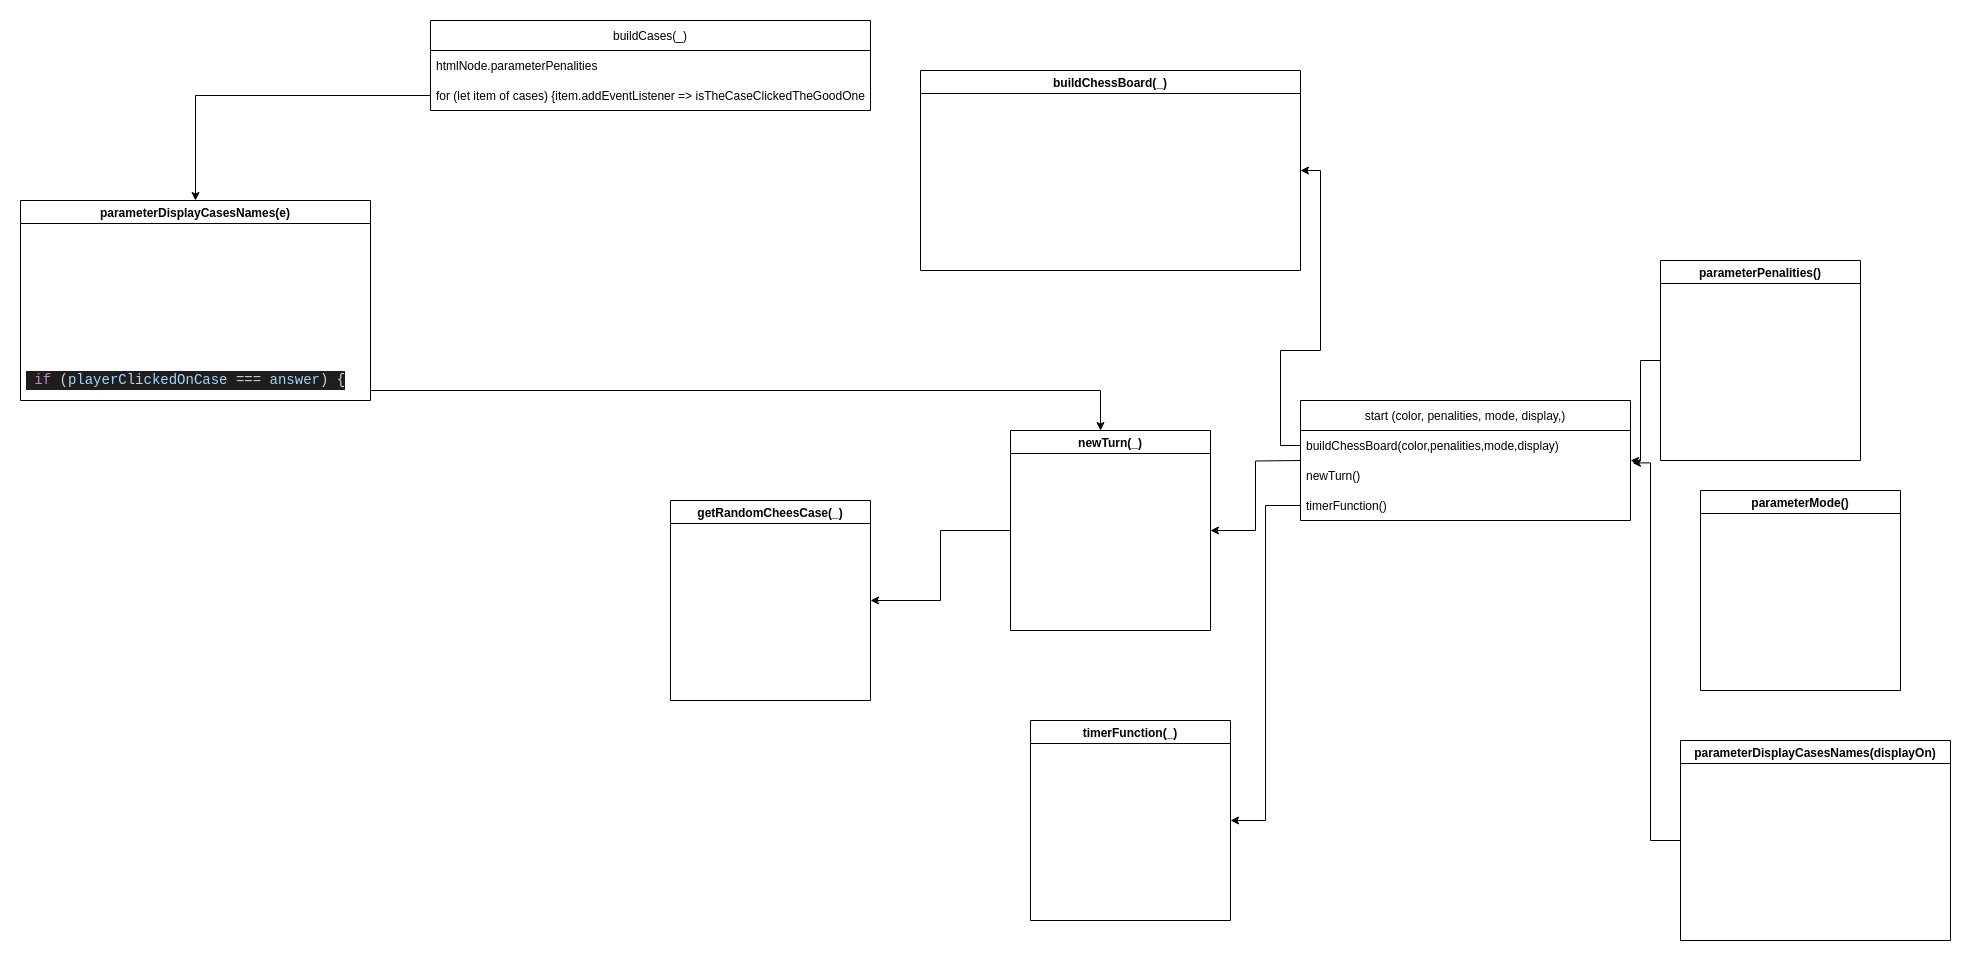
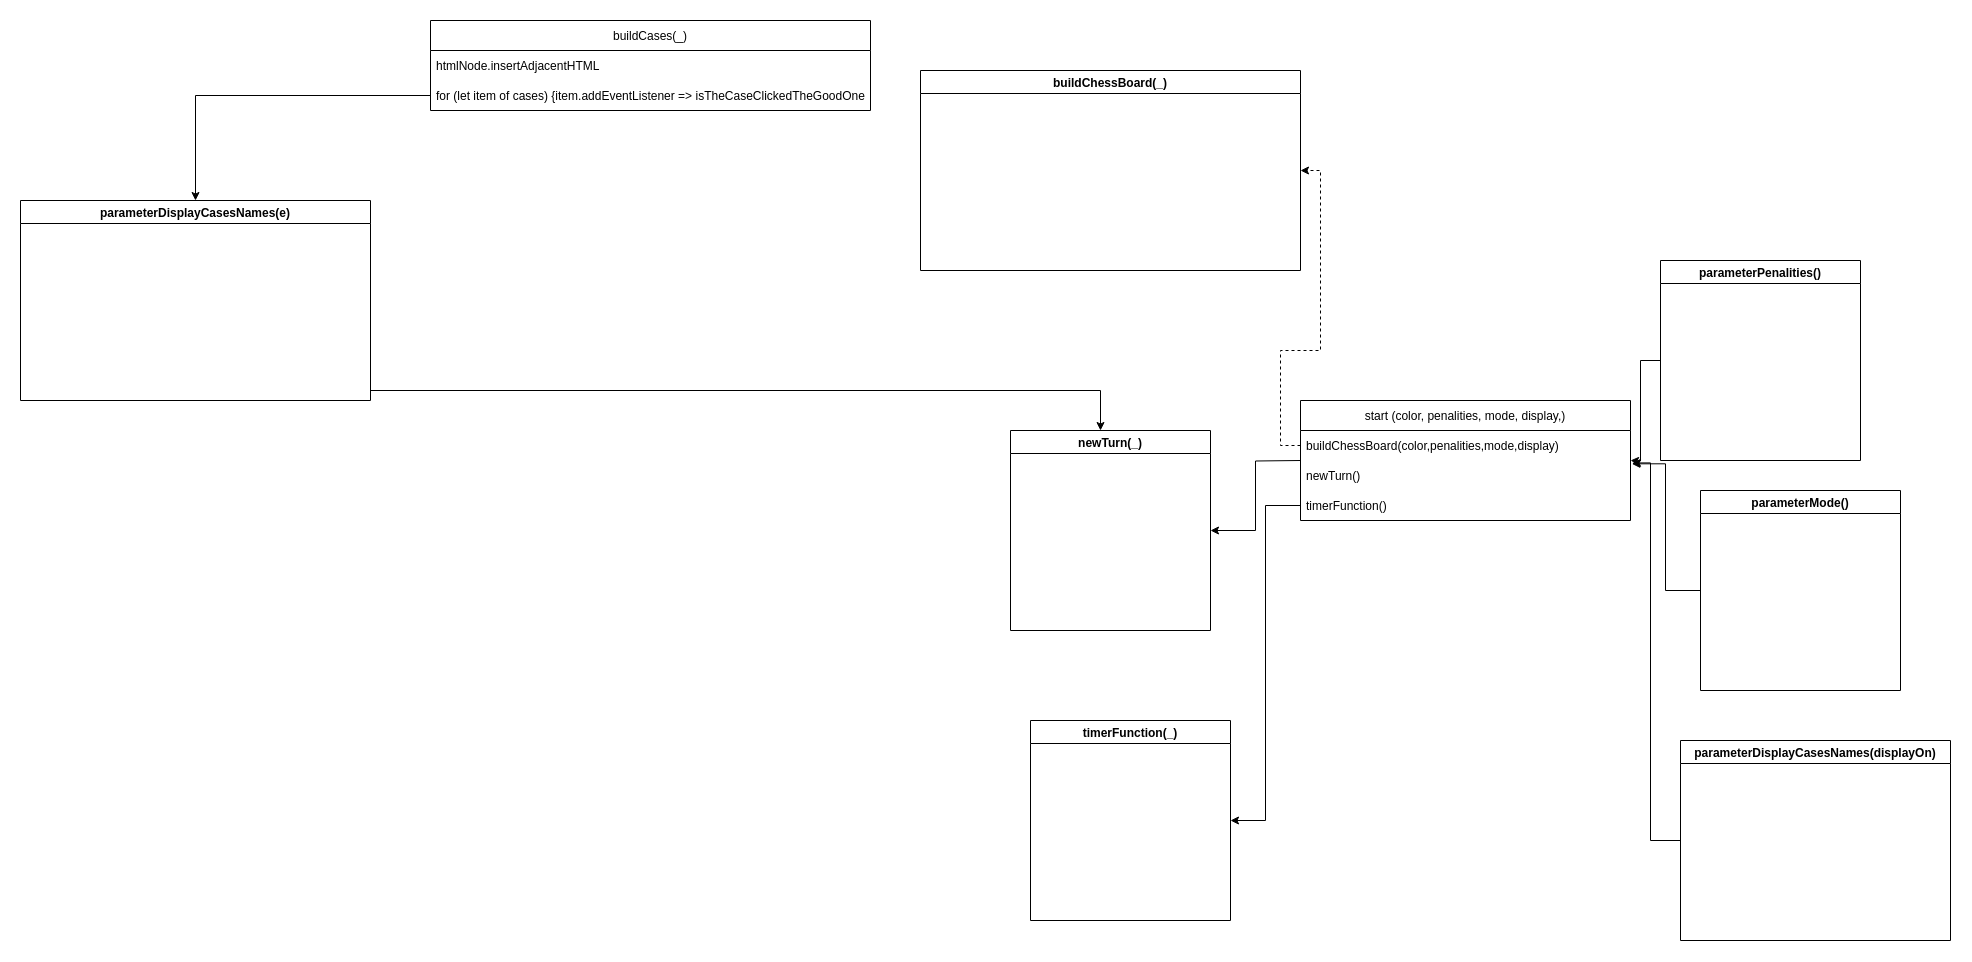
(522, 66) -> (522, 66)
(1321, 331) -> (1321, 331)
(186, 381) -> none
none -> (1666, 537)
(941, 563) -> none
(771, 601) -> none
